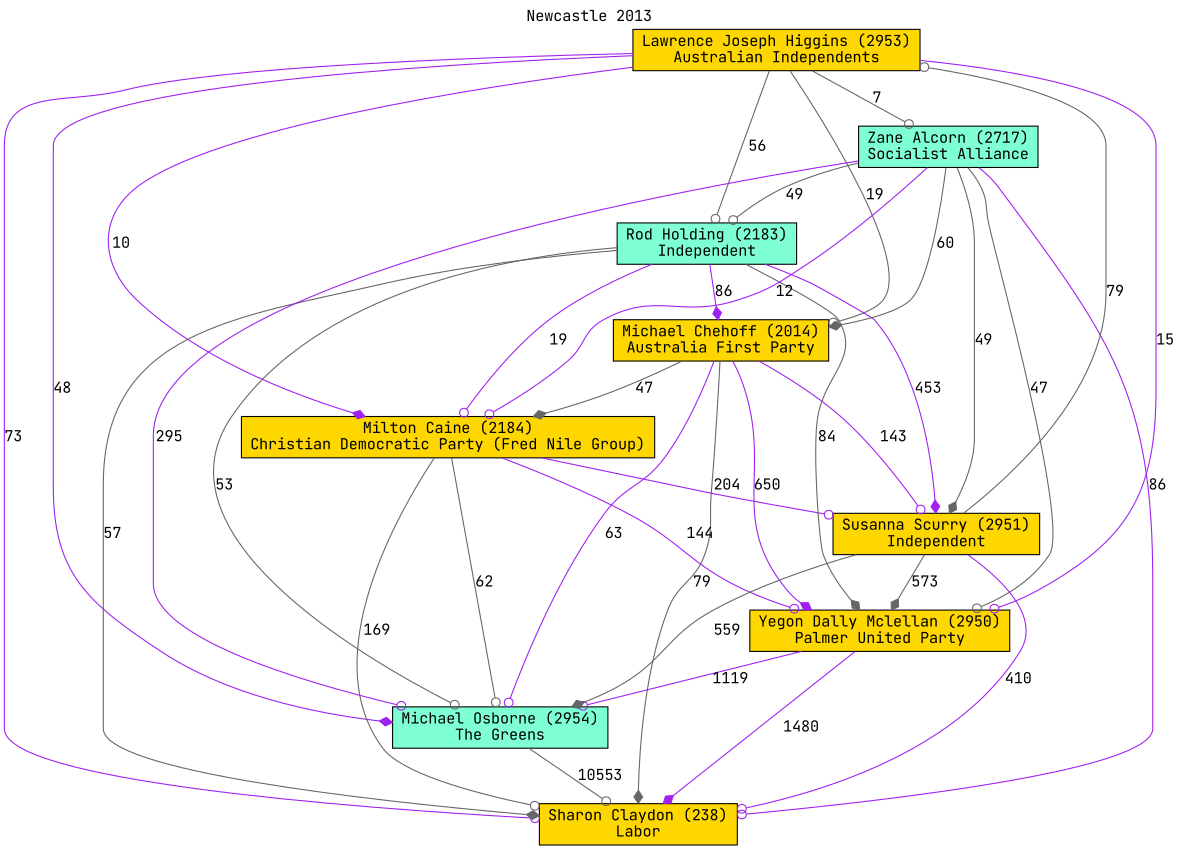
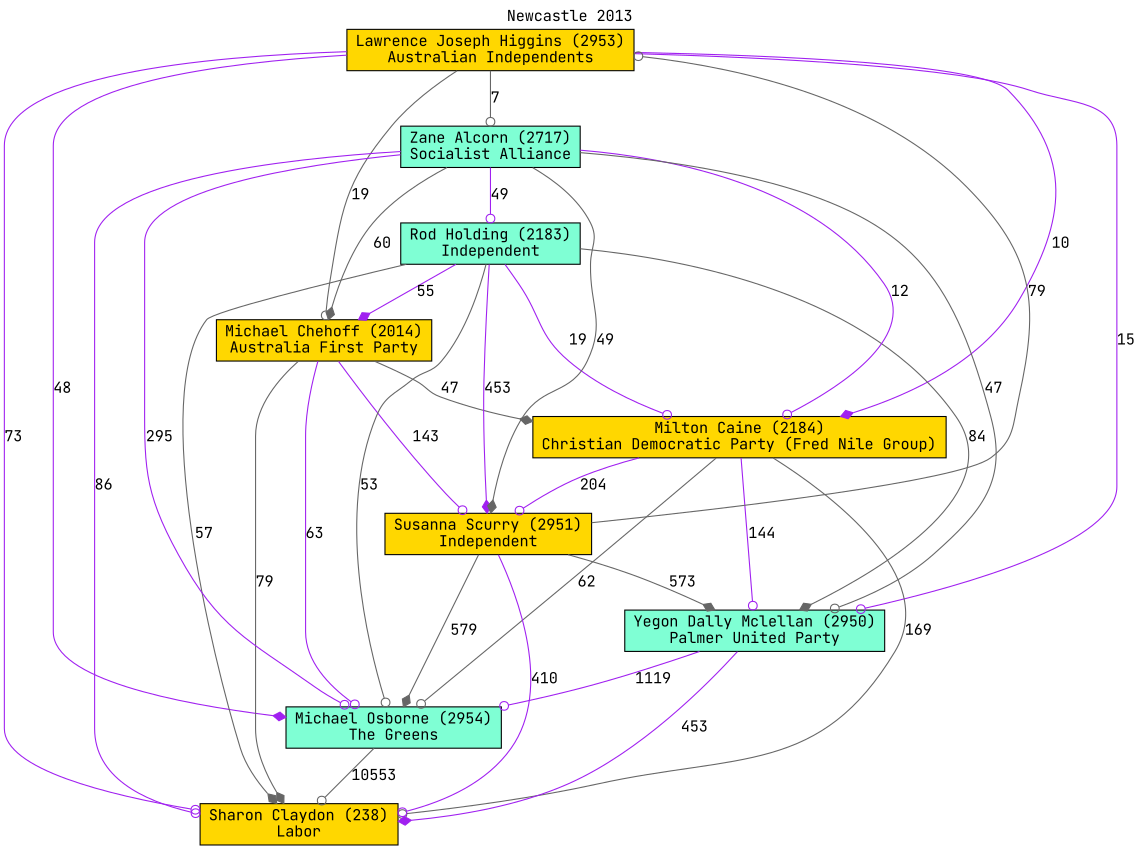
(743, 143) -> none
(794, 183) -> (490, 191)
(724, 292) -> (426, 292)
(754, 487) -> none
(727, 631) -> (464, 631)
(880, 631) -> (755, 631)
(801, 728) -> (694, 728)
